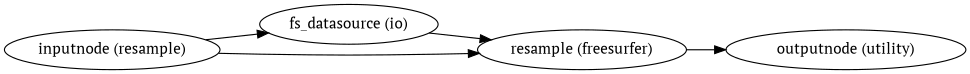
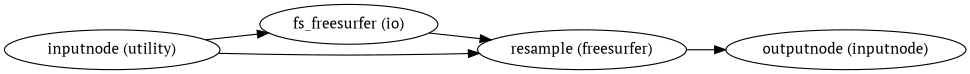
(349, 24) -> (349, 24)
(112, 50) -> (112, 50)
(846, 50) -> (846, 50)
